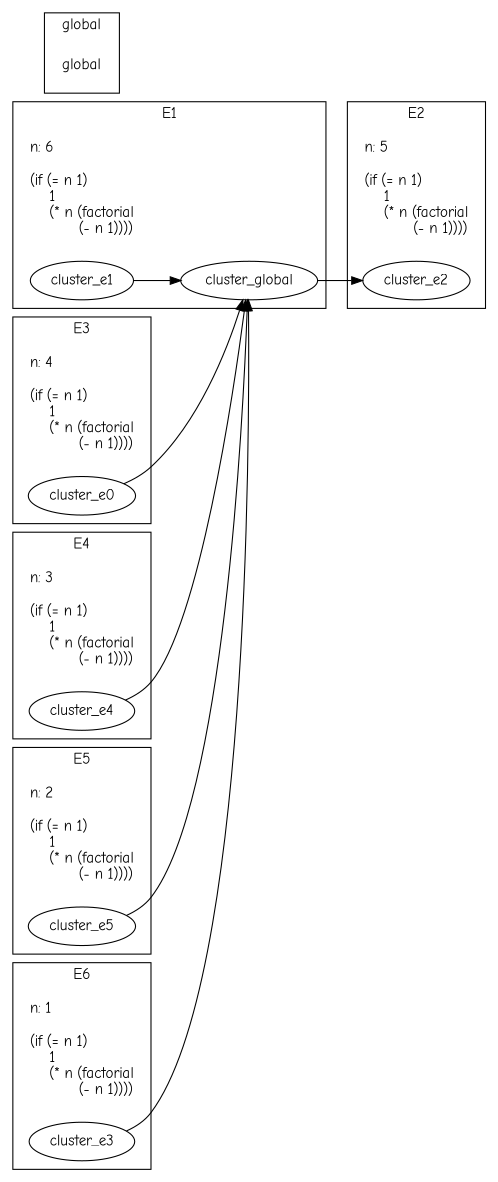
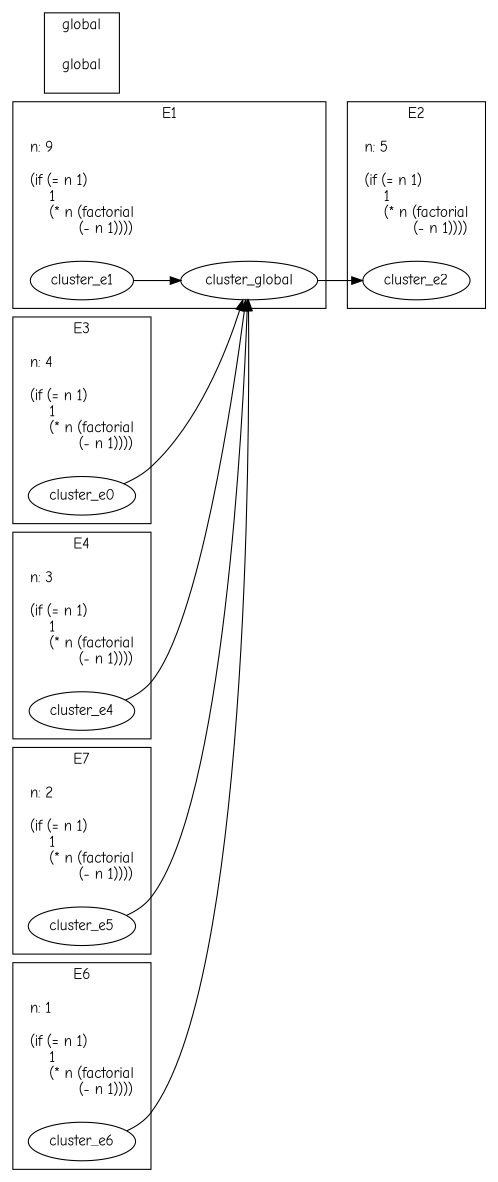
(82, 188) -> (82, 188)
(82, 760) -> (82, 760)
(82, 1142) -> (82, 1142)
